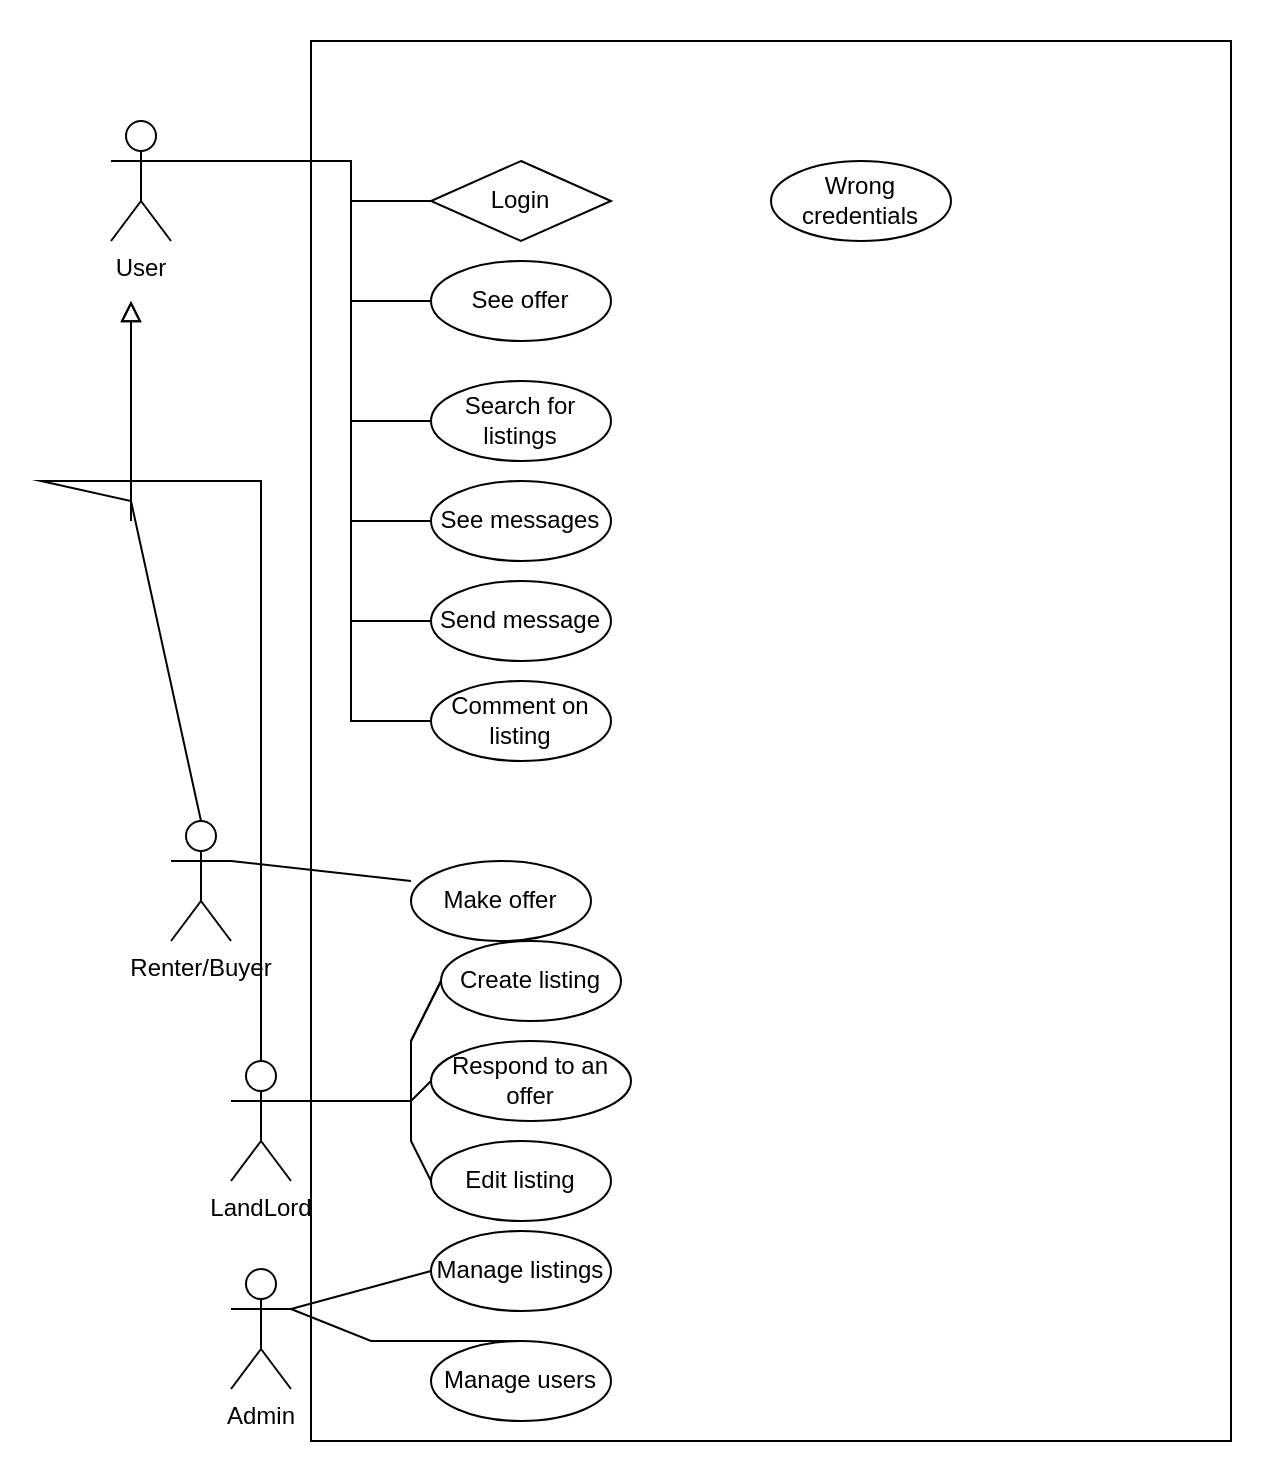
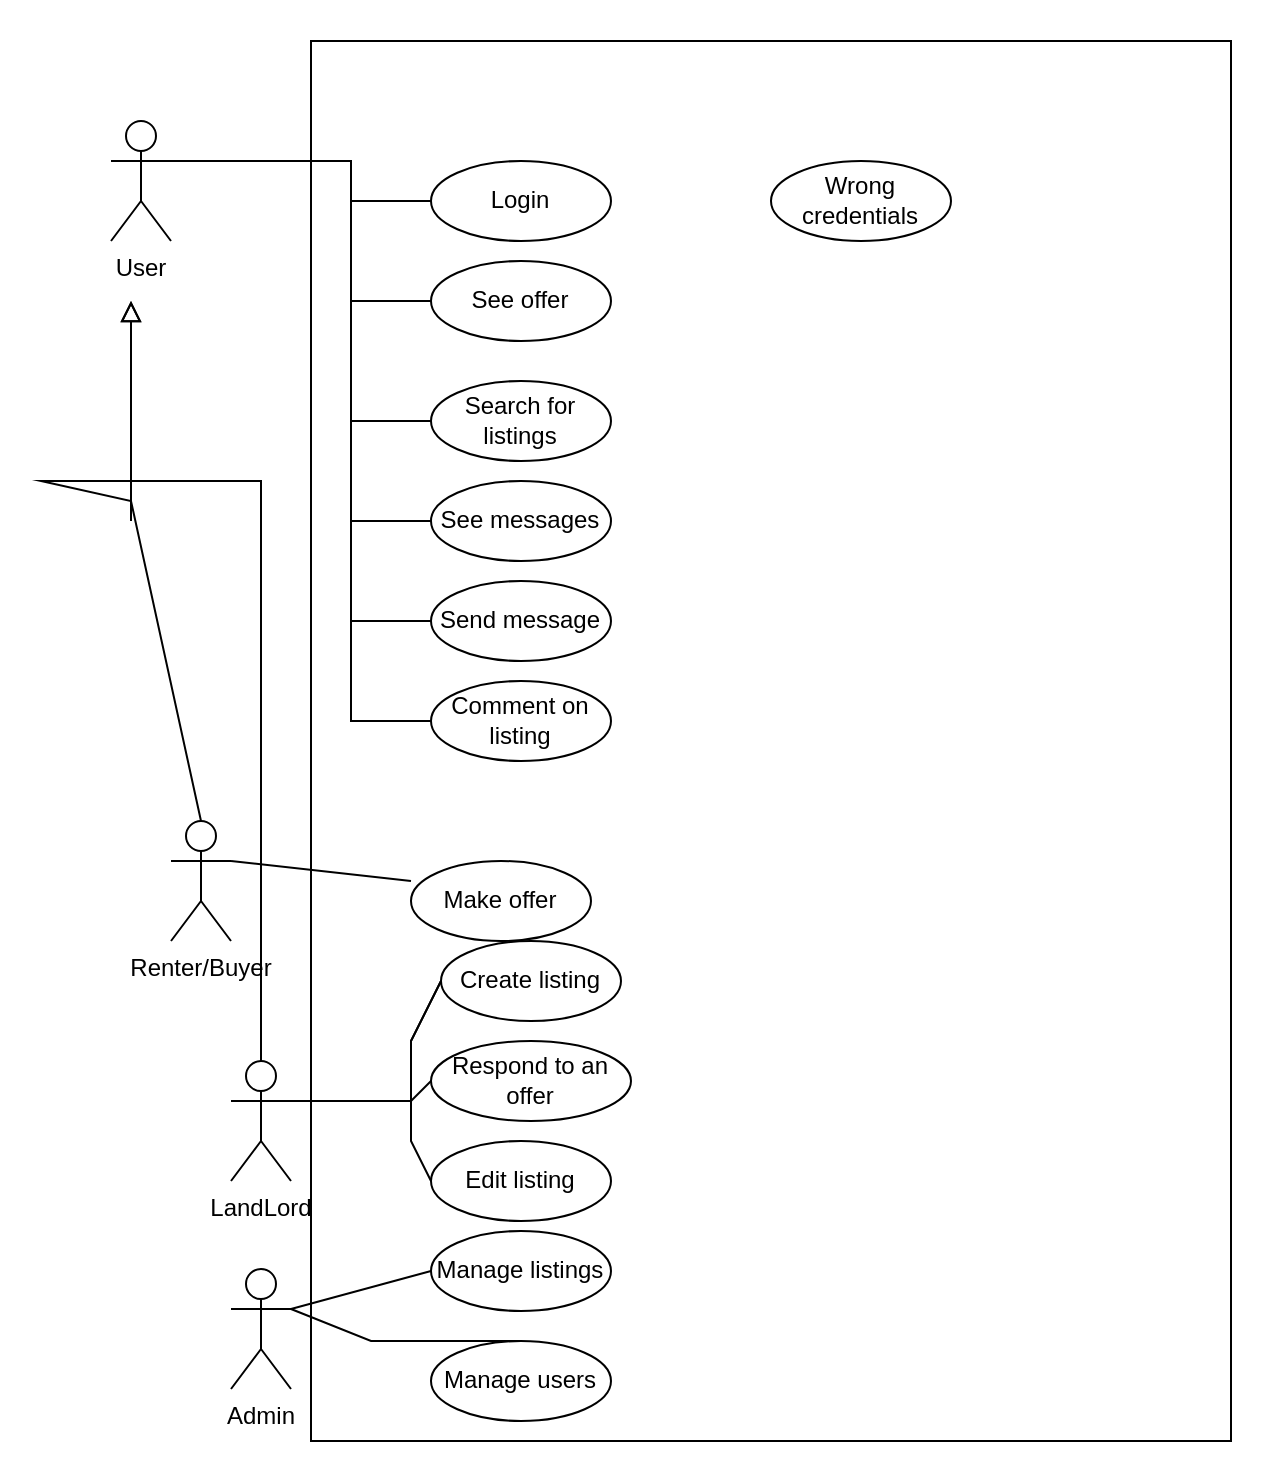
(521, 201) -> (521, 201)
